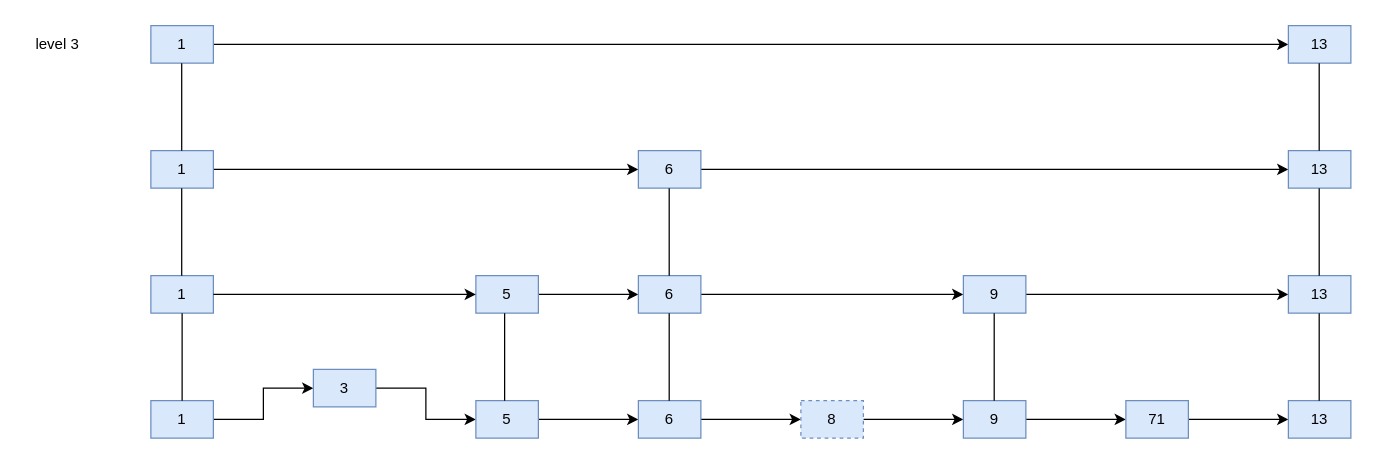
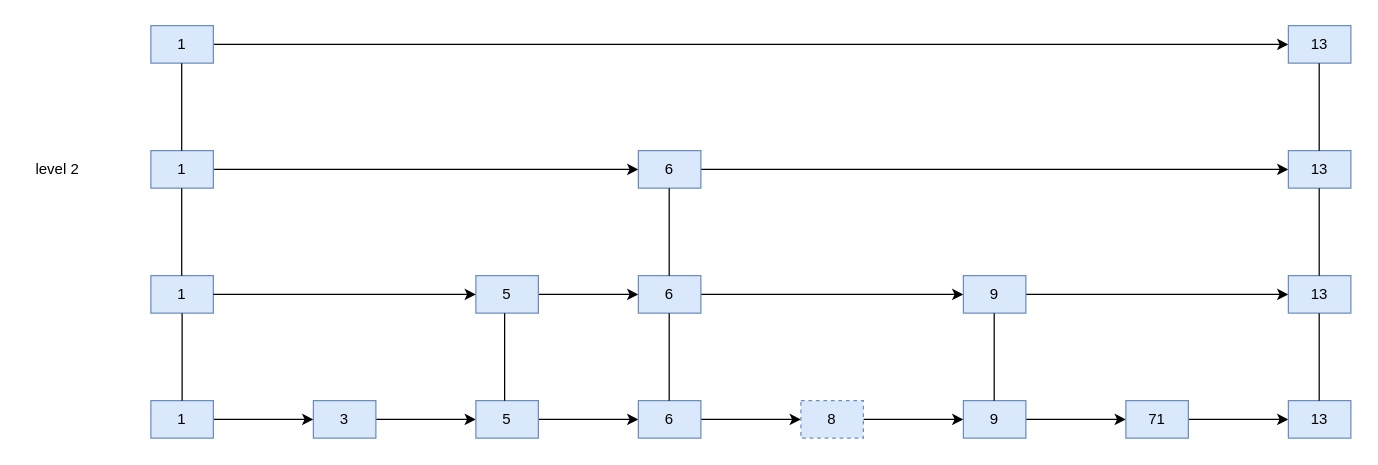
(57, 44) -> none
none -> (57, 169)
(344, 388) -> (344, 419)
